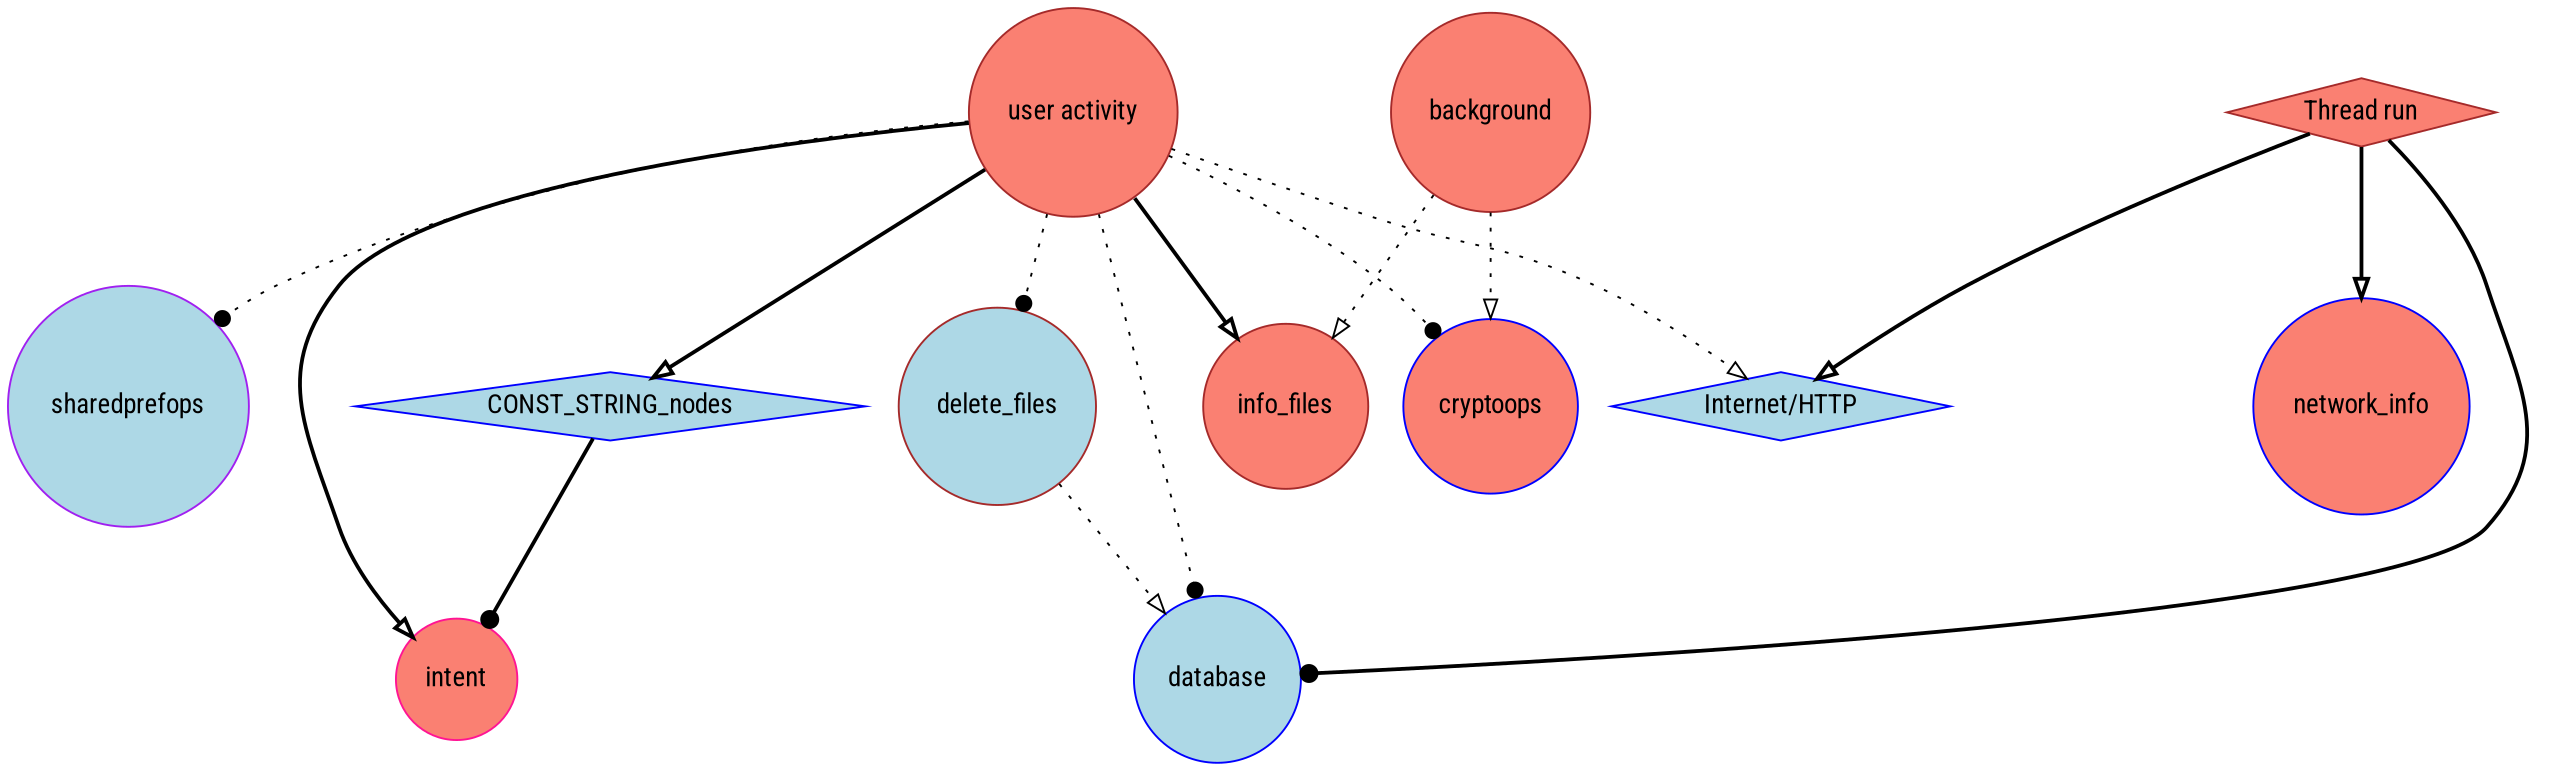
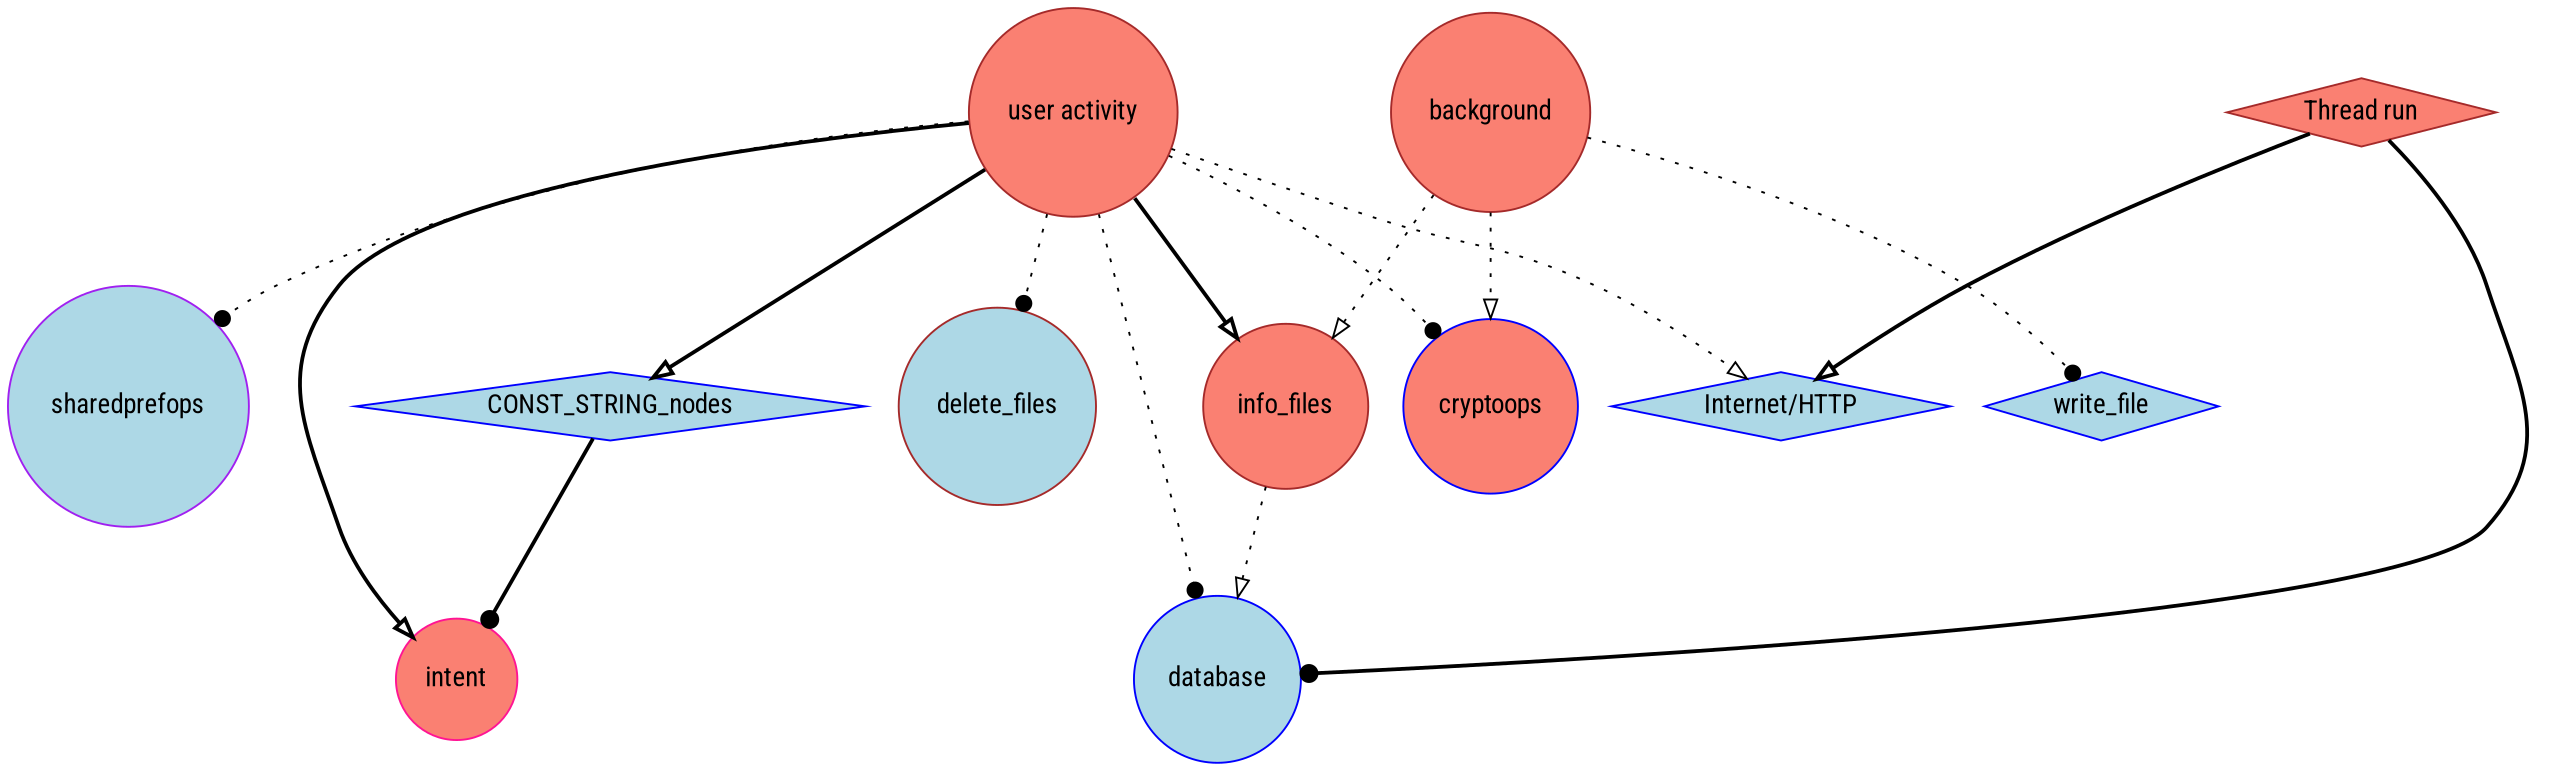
none -> (2102, 406)
(2361, 406) -> none
(1106, 541) -> (1254, 533)
